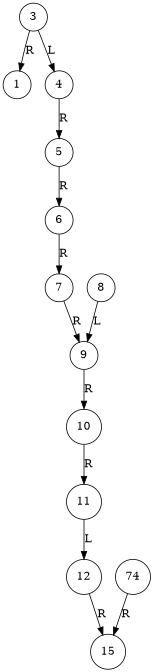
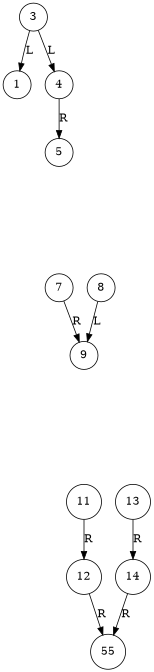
(30, 51) -> (30, 51)
(59, 220) -> none
(84, 427) -> none
none -> (133, 502)
(88, 539) -> (88, 539)
(133, 577) -> (133, 577)
(108, 652) -> (108, 652)
